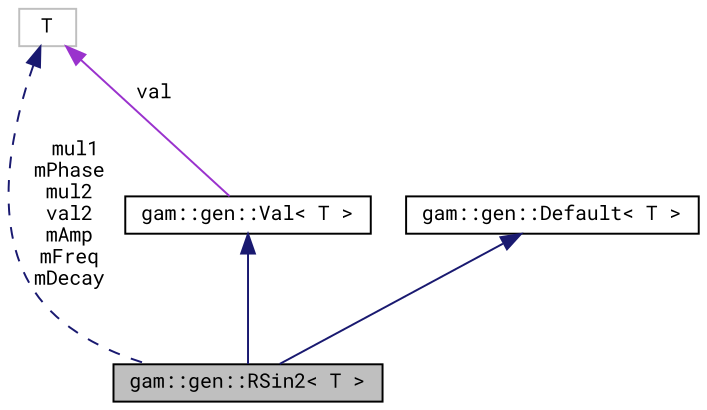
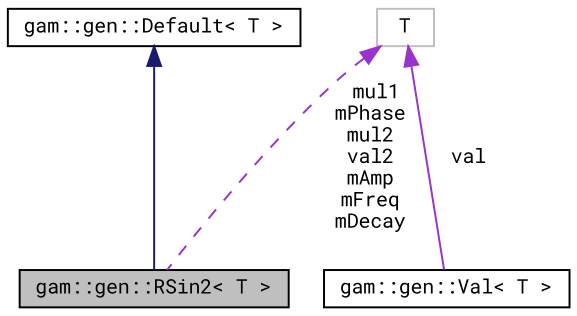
(16, 247) -> (260, 159)
(248, 309) -> none
